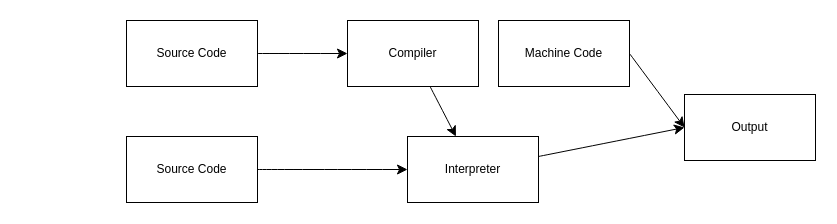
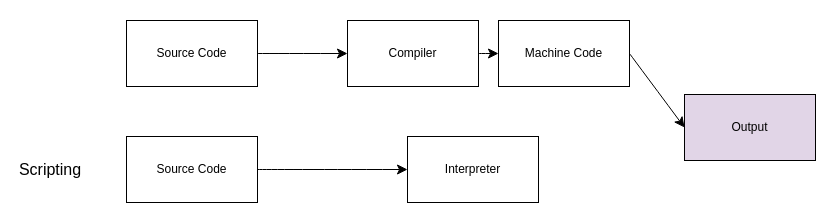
(441, 108) -> (483, 54)
(750, 128) -> (750, 128)
(608, 143) -> none
none -> (51, 170)
